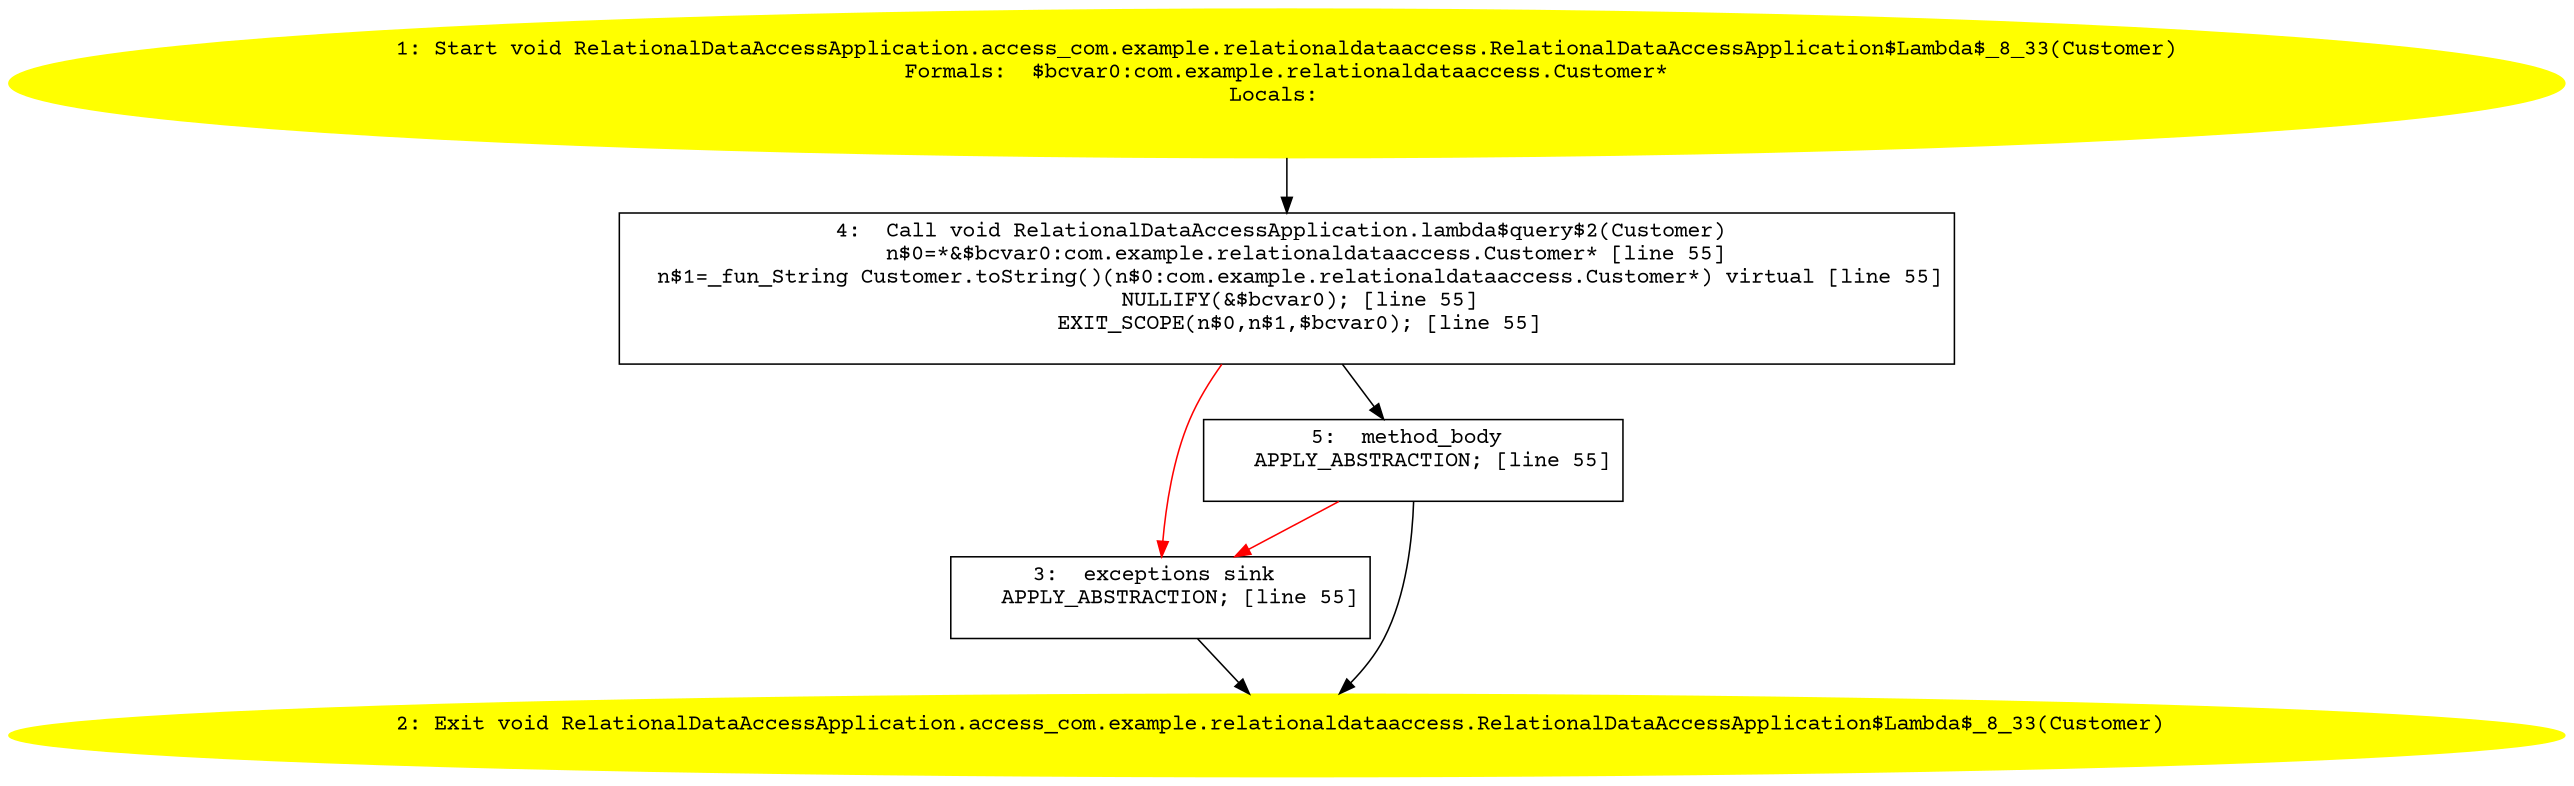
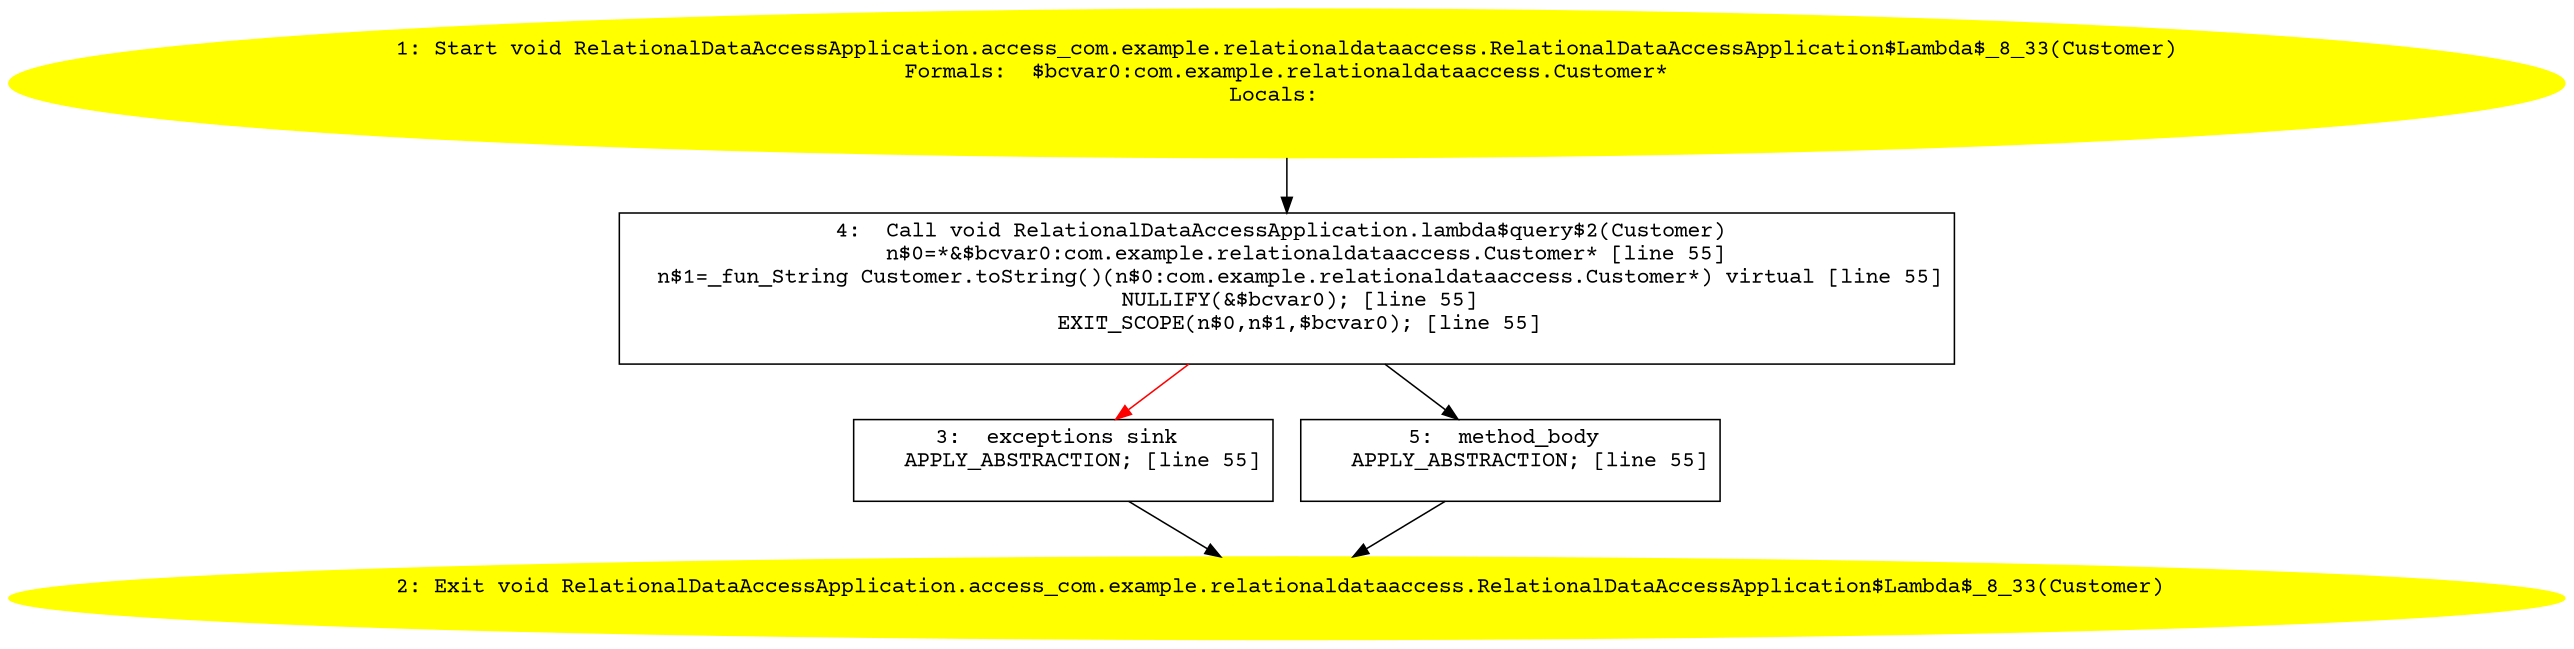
(1294, 525) -> none
